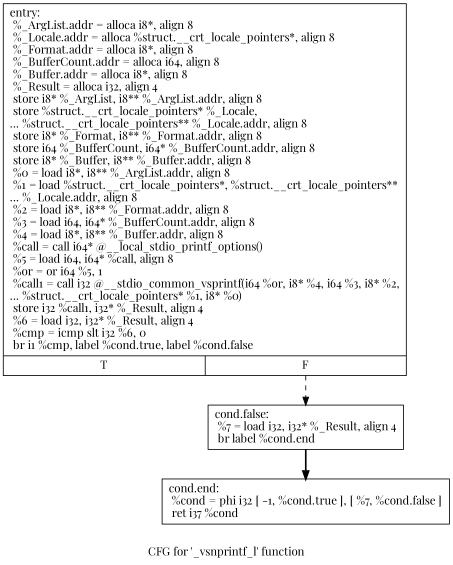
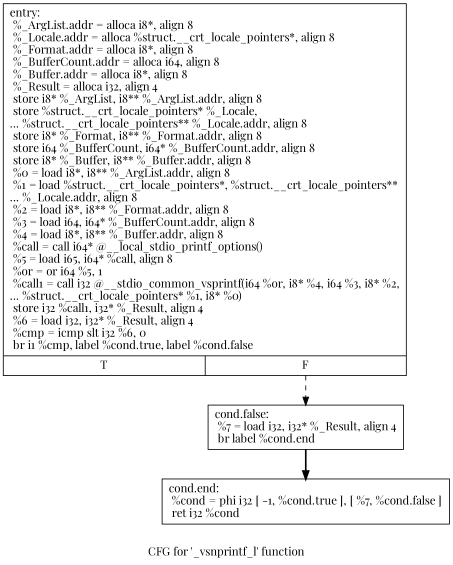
(92, 259) -> (92, 259)
(204, 513) -> (204, 513)
